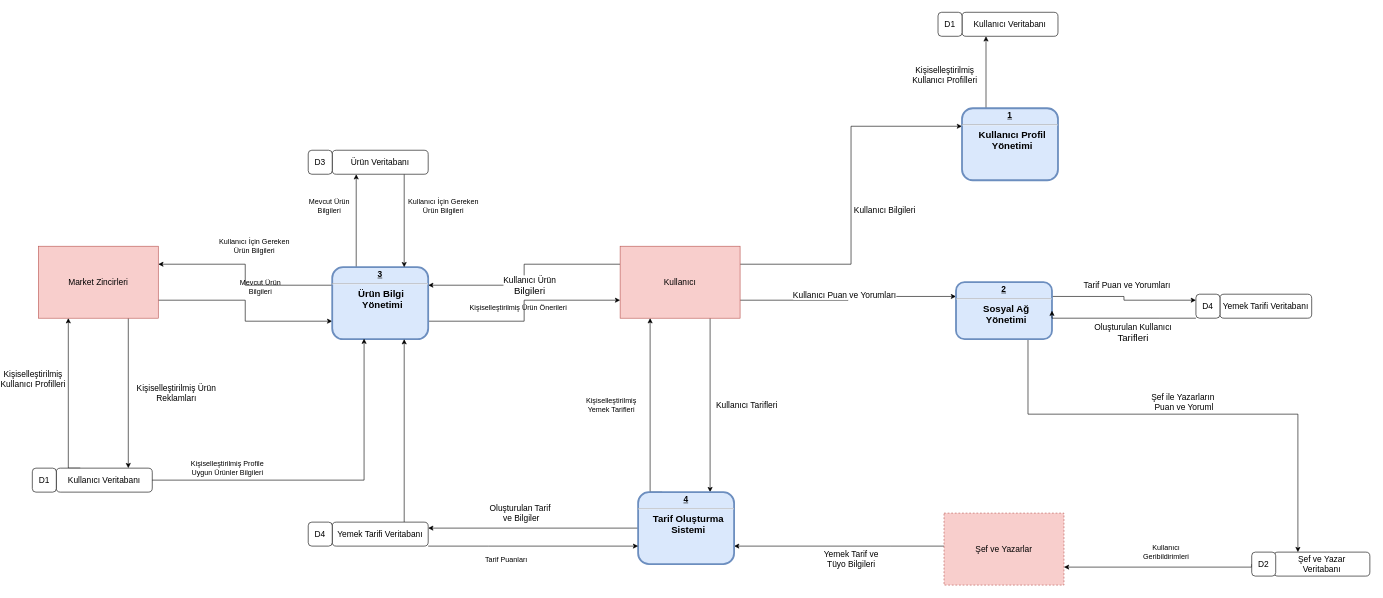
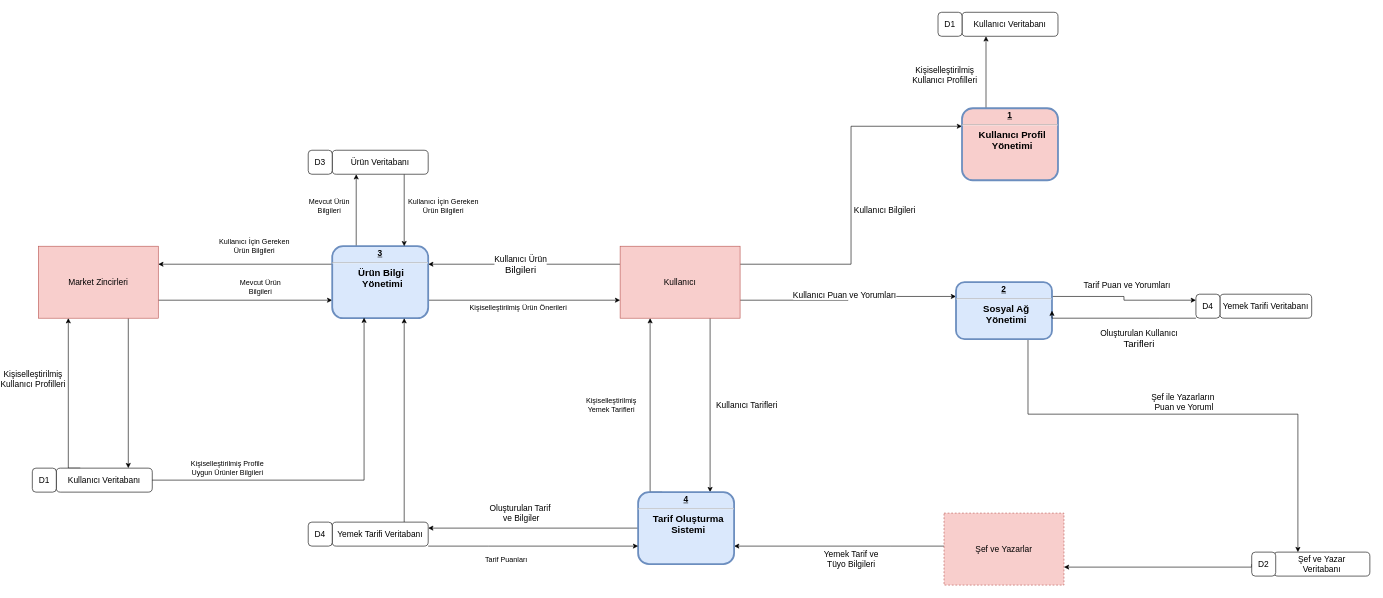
(1010, 144) -> (1010, 144)
(380, 303) -> (380, 282)
(1133, 333) -> (1139, 339)
(176, 393) -> none
(1166, 552) -> none
